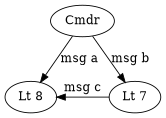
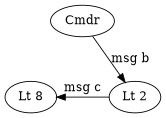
(59, 56) -> none
(135, 97) -> (135, 97)
